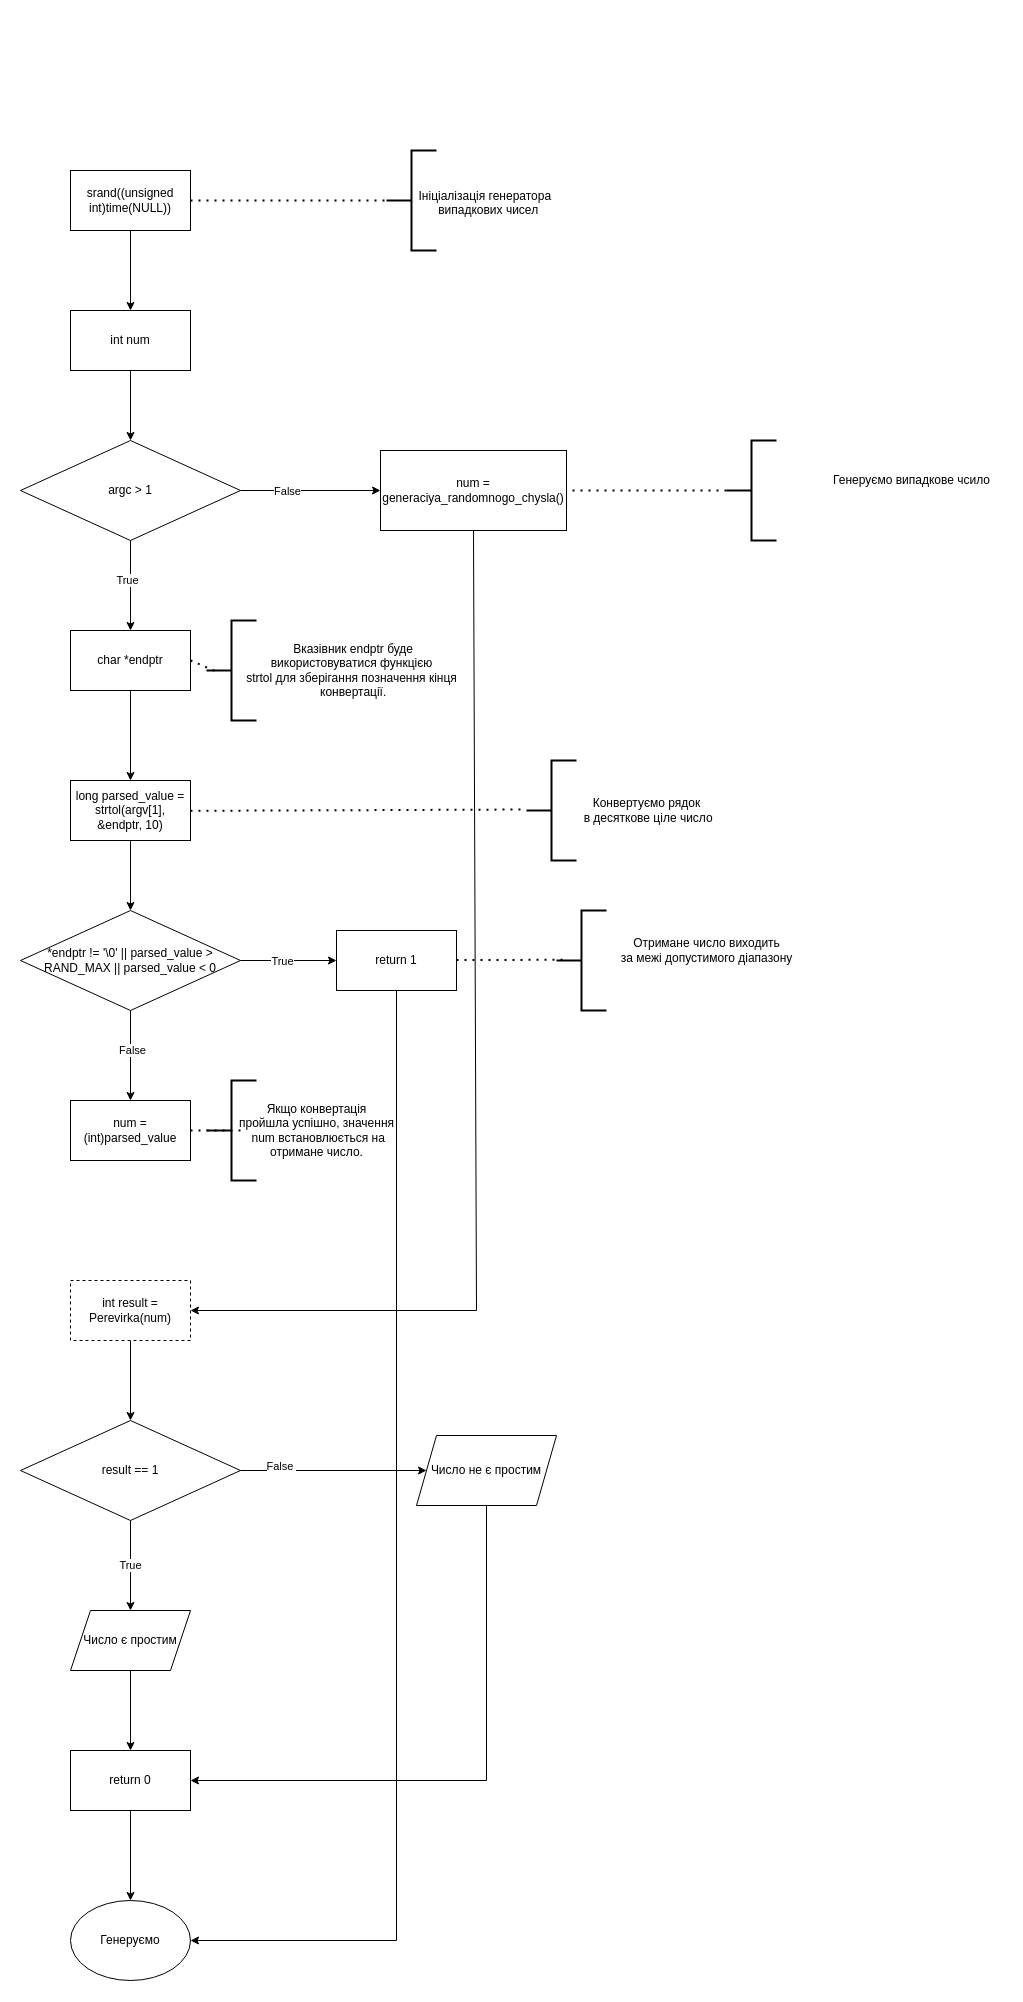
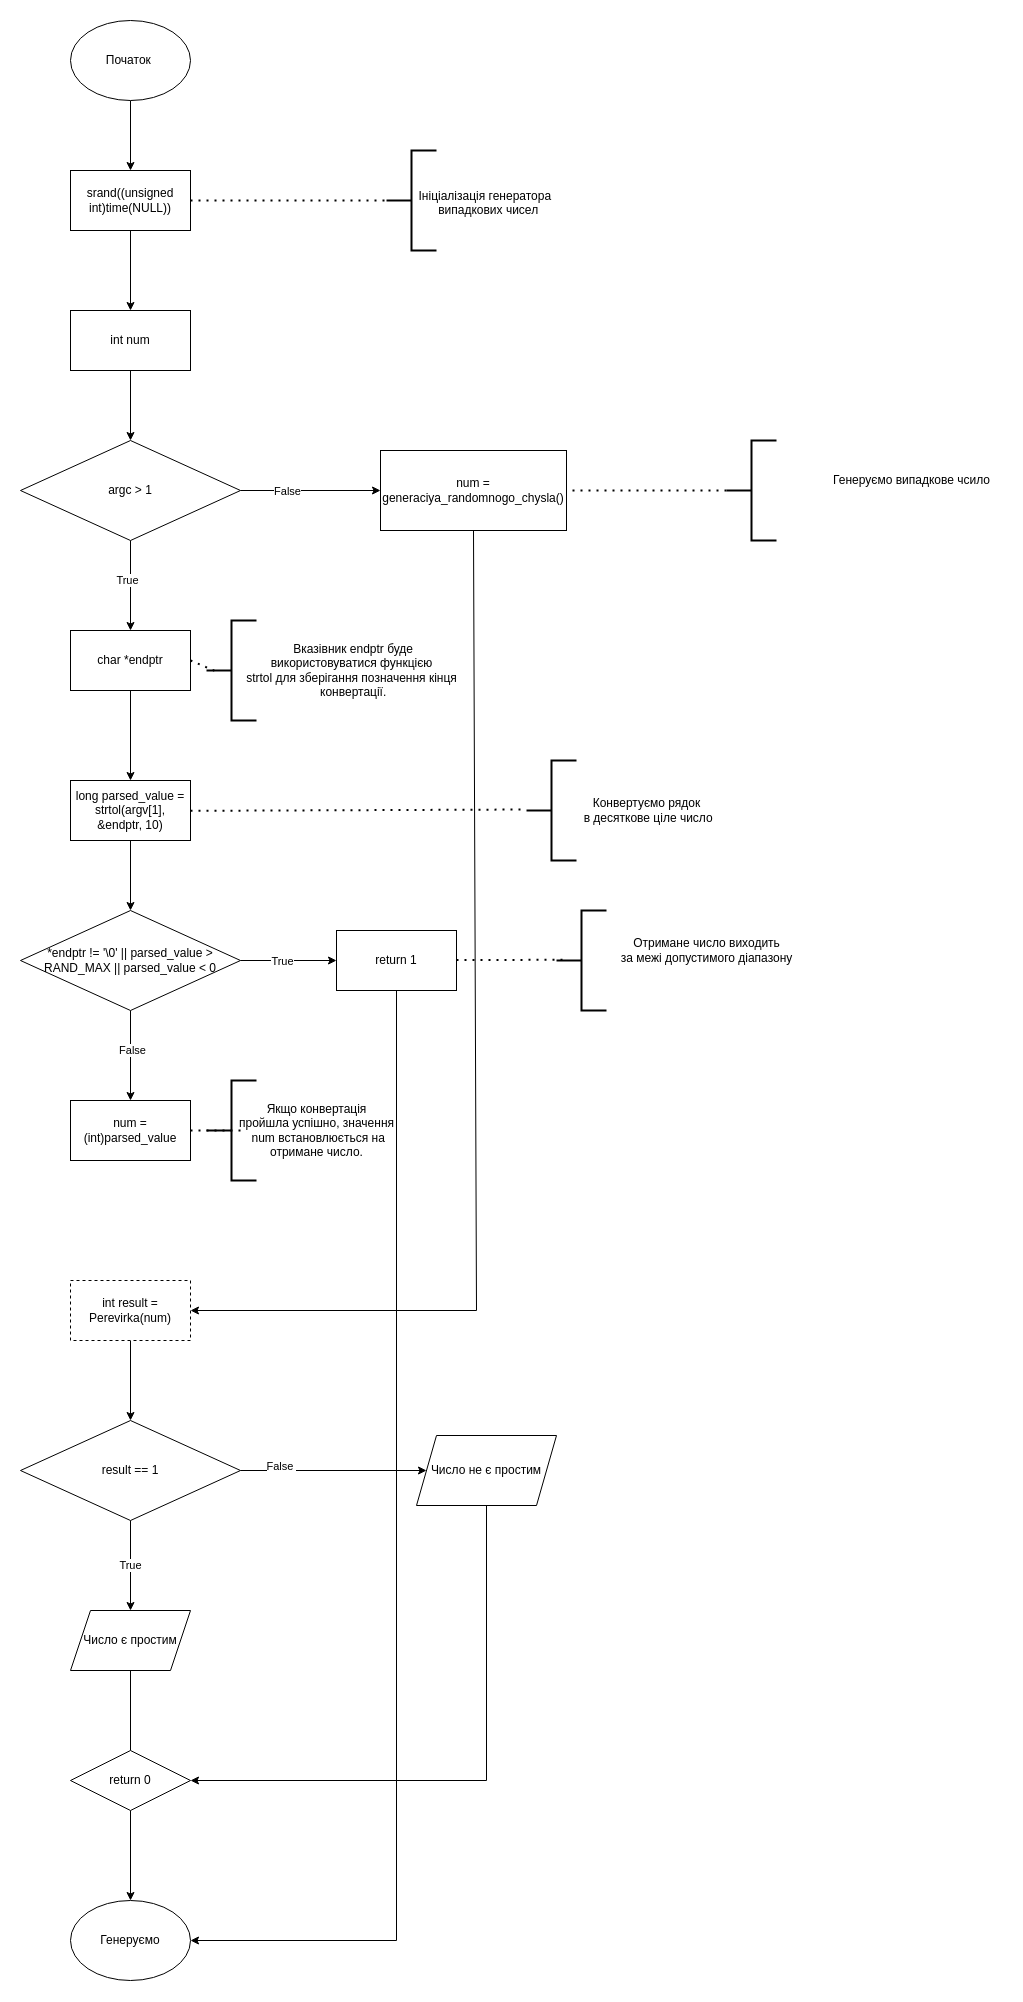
none -> (131, 61)
none -> (131, 132)
(131, 1742) -> (131, 1746)
(131, 1781) -> (131, 1781)
